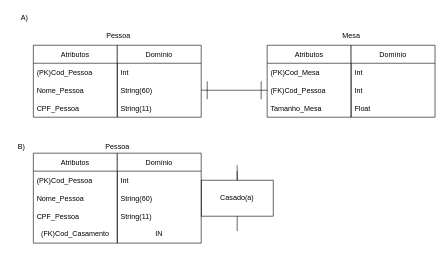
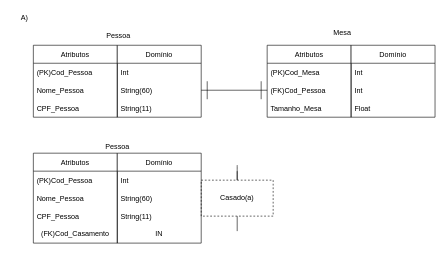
(351, 36) -> (342, 33)
(21, 147) -> none
(237, 198) -> (237, 198)
